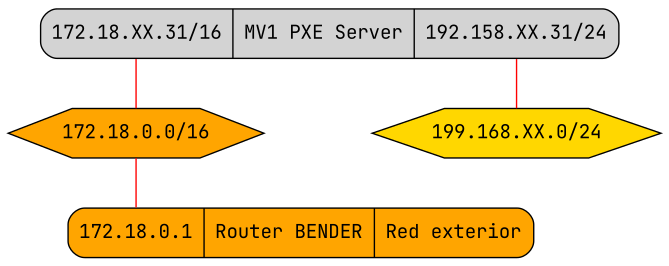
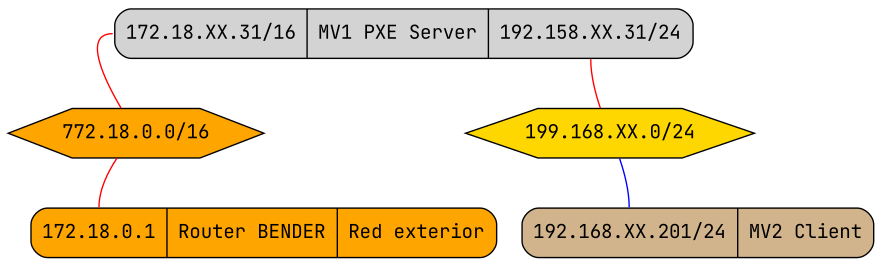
(136, 133) -> (136, 133)
none -> (698, 233)
